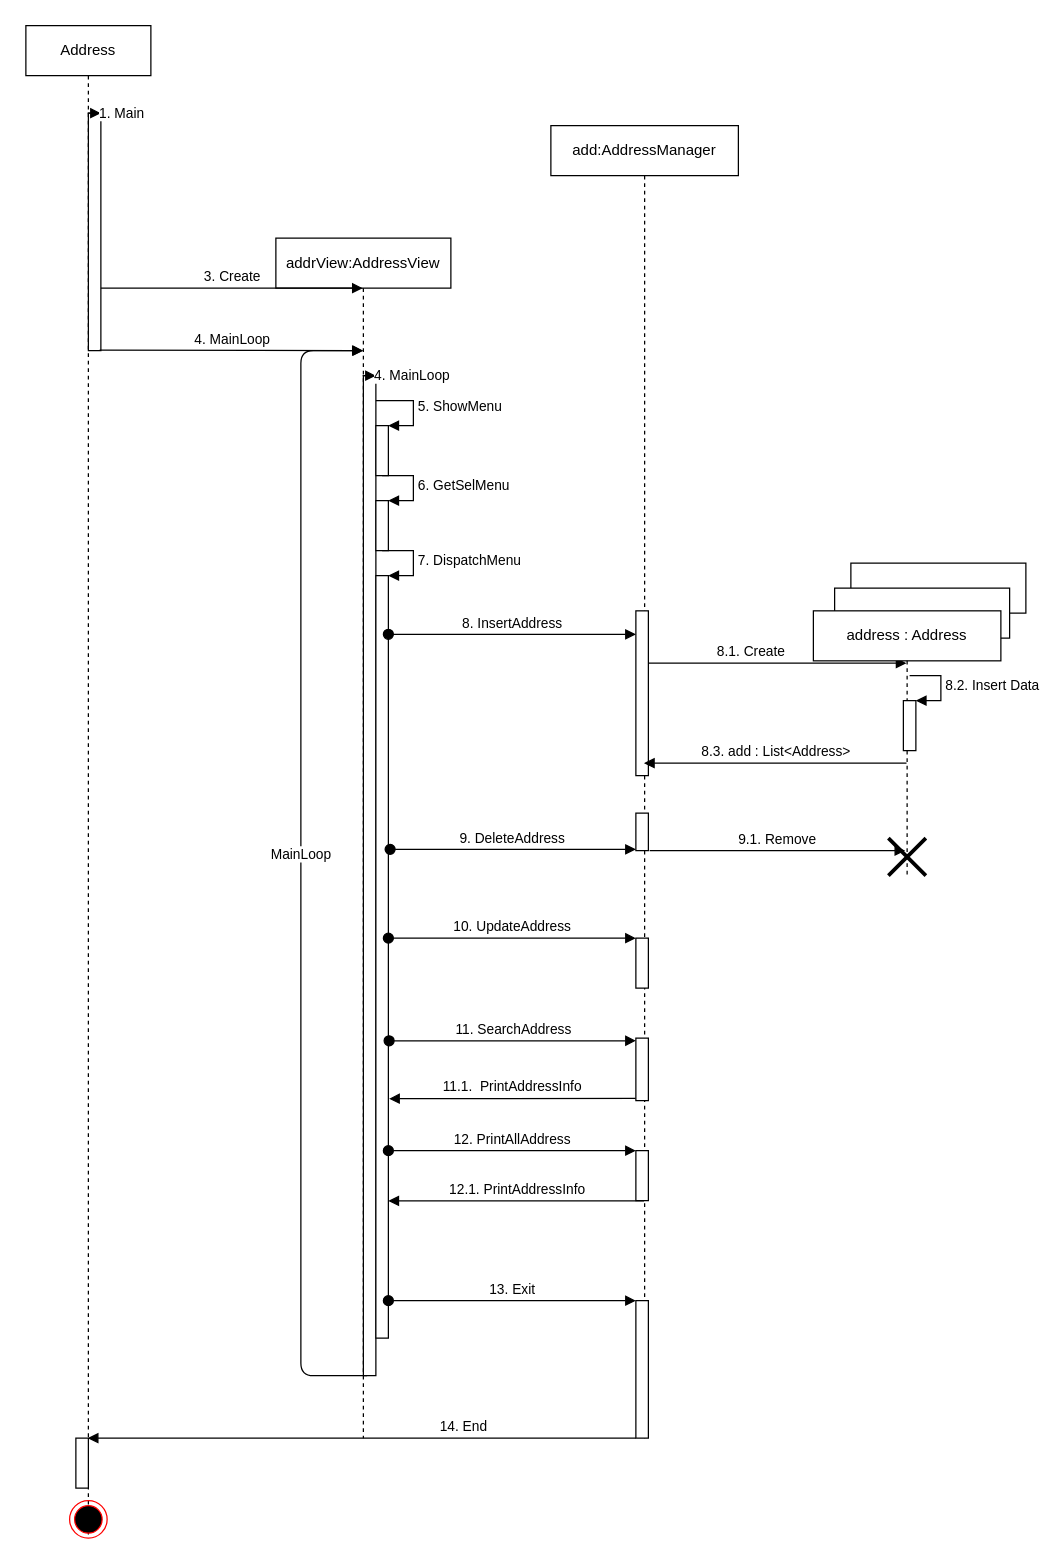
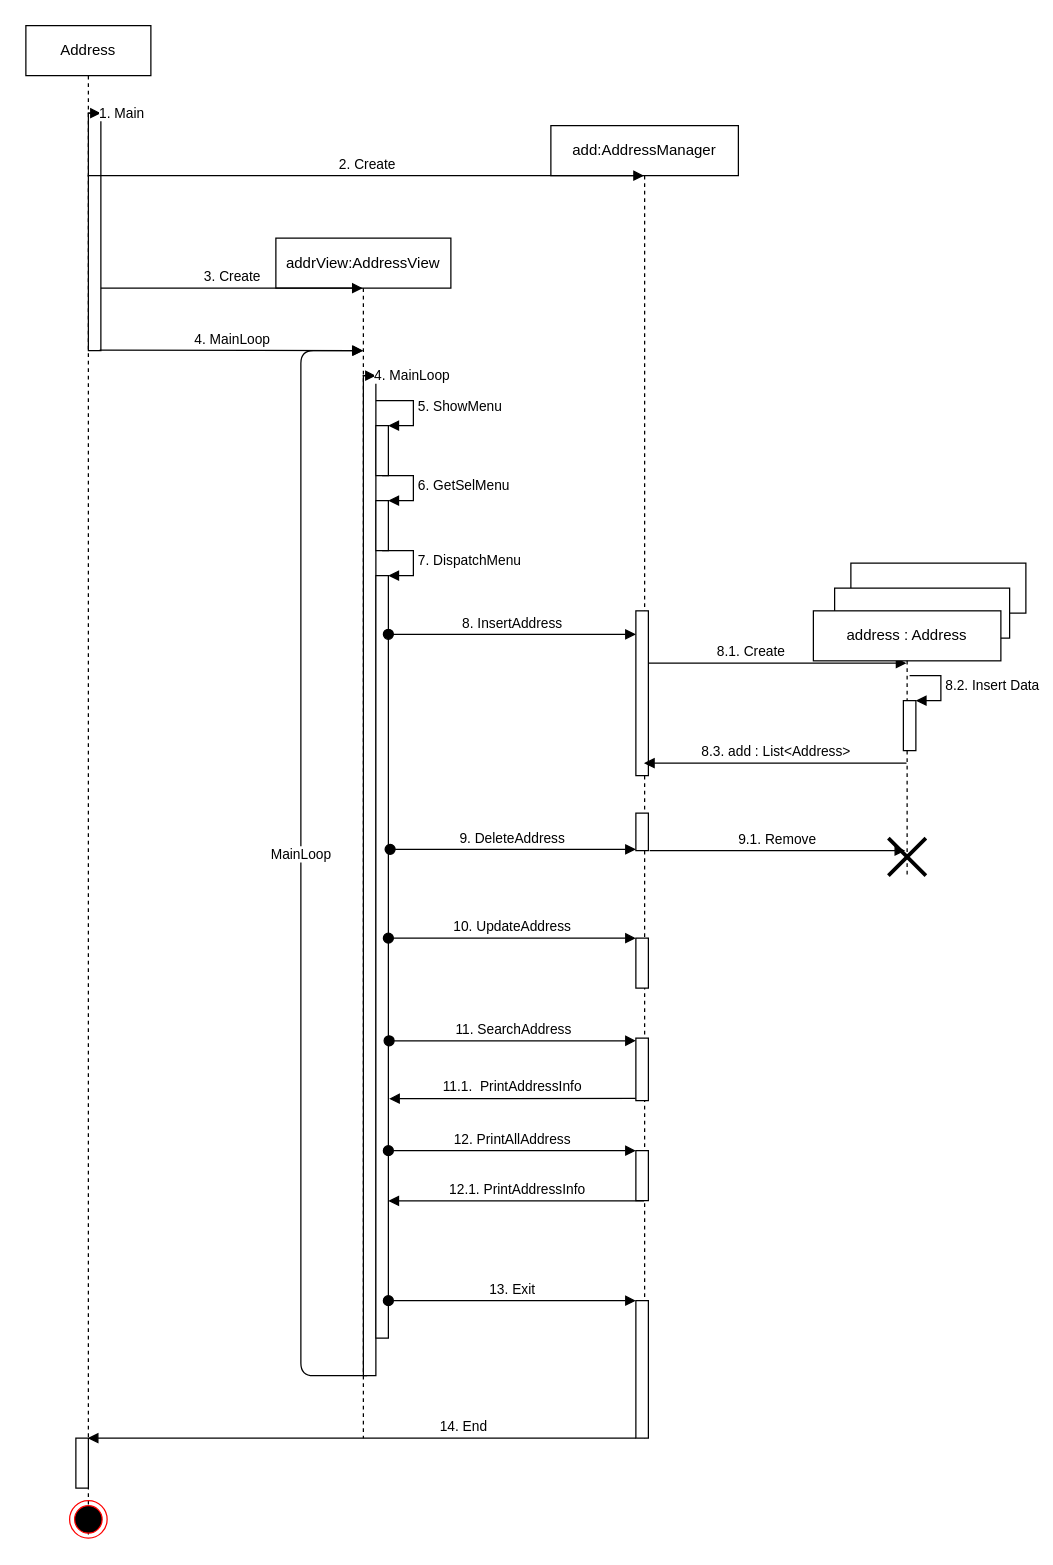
none -> (326, 176)
